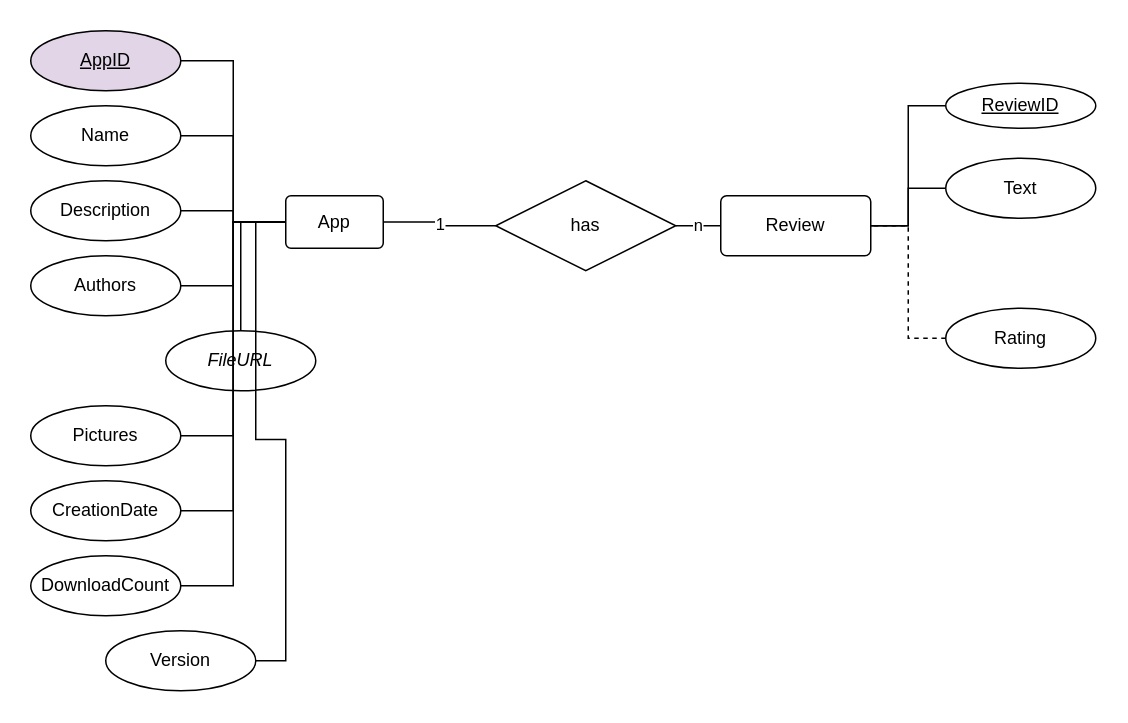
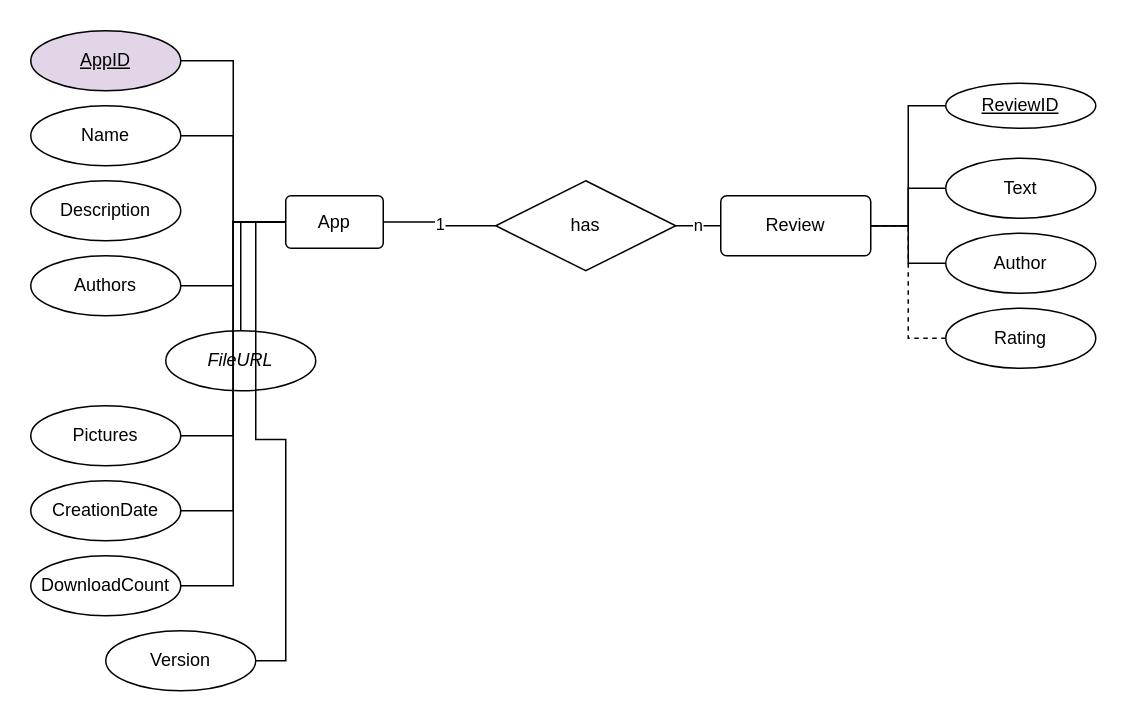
(206, 211) -> none
none -> (929, 263)
none -> (1021, 263)
